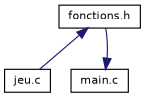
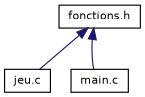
(107, 43) -> (92, 55)
